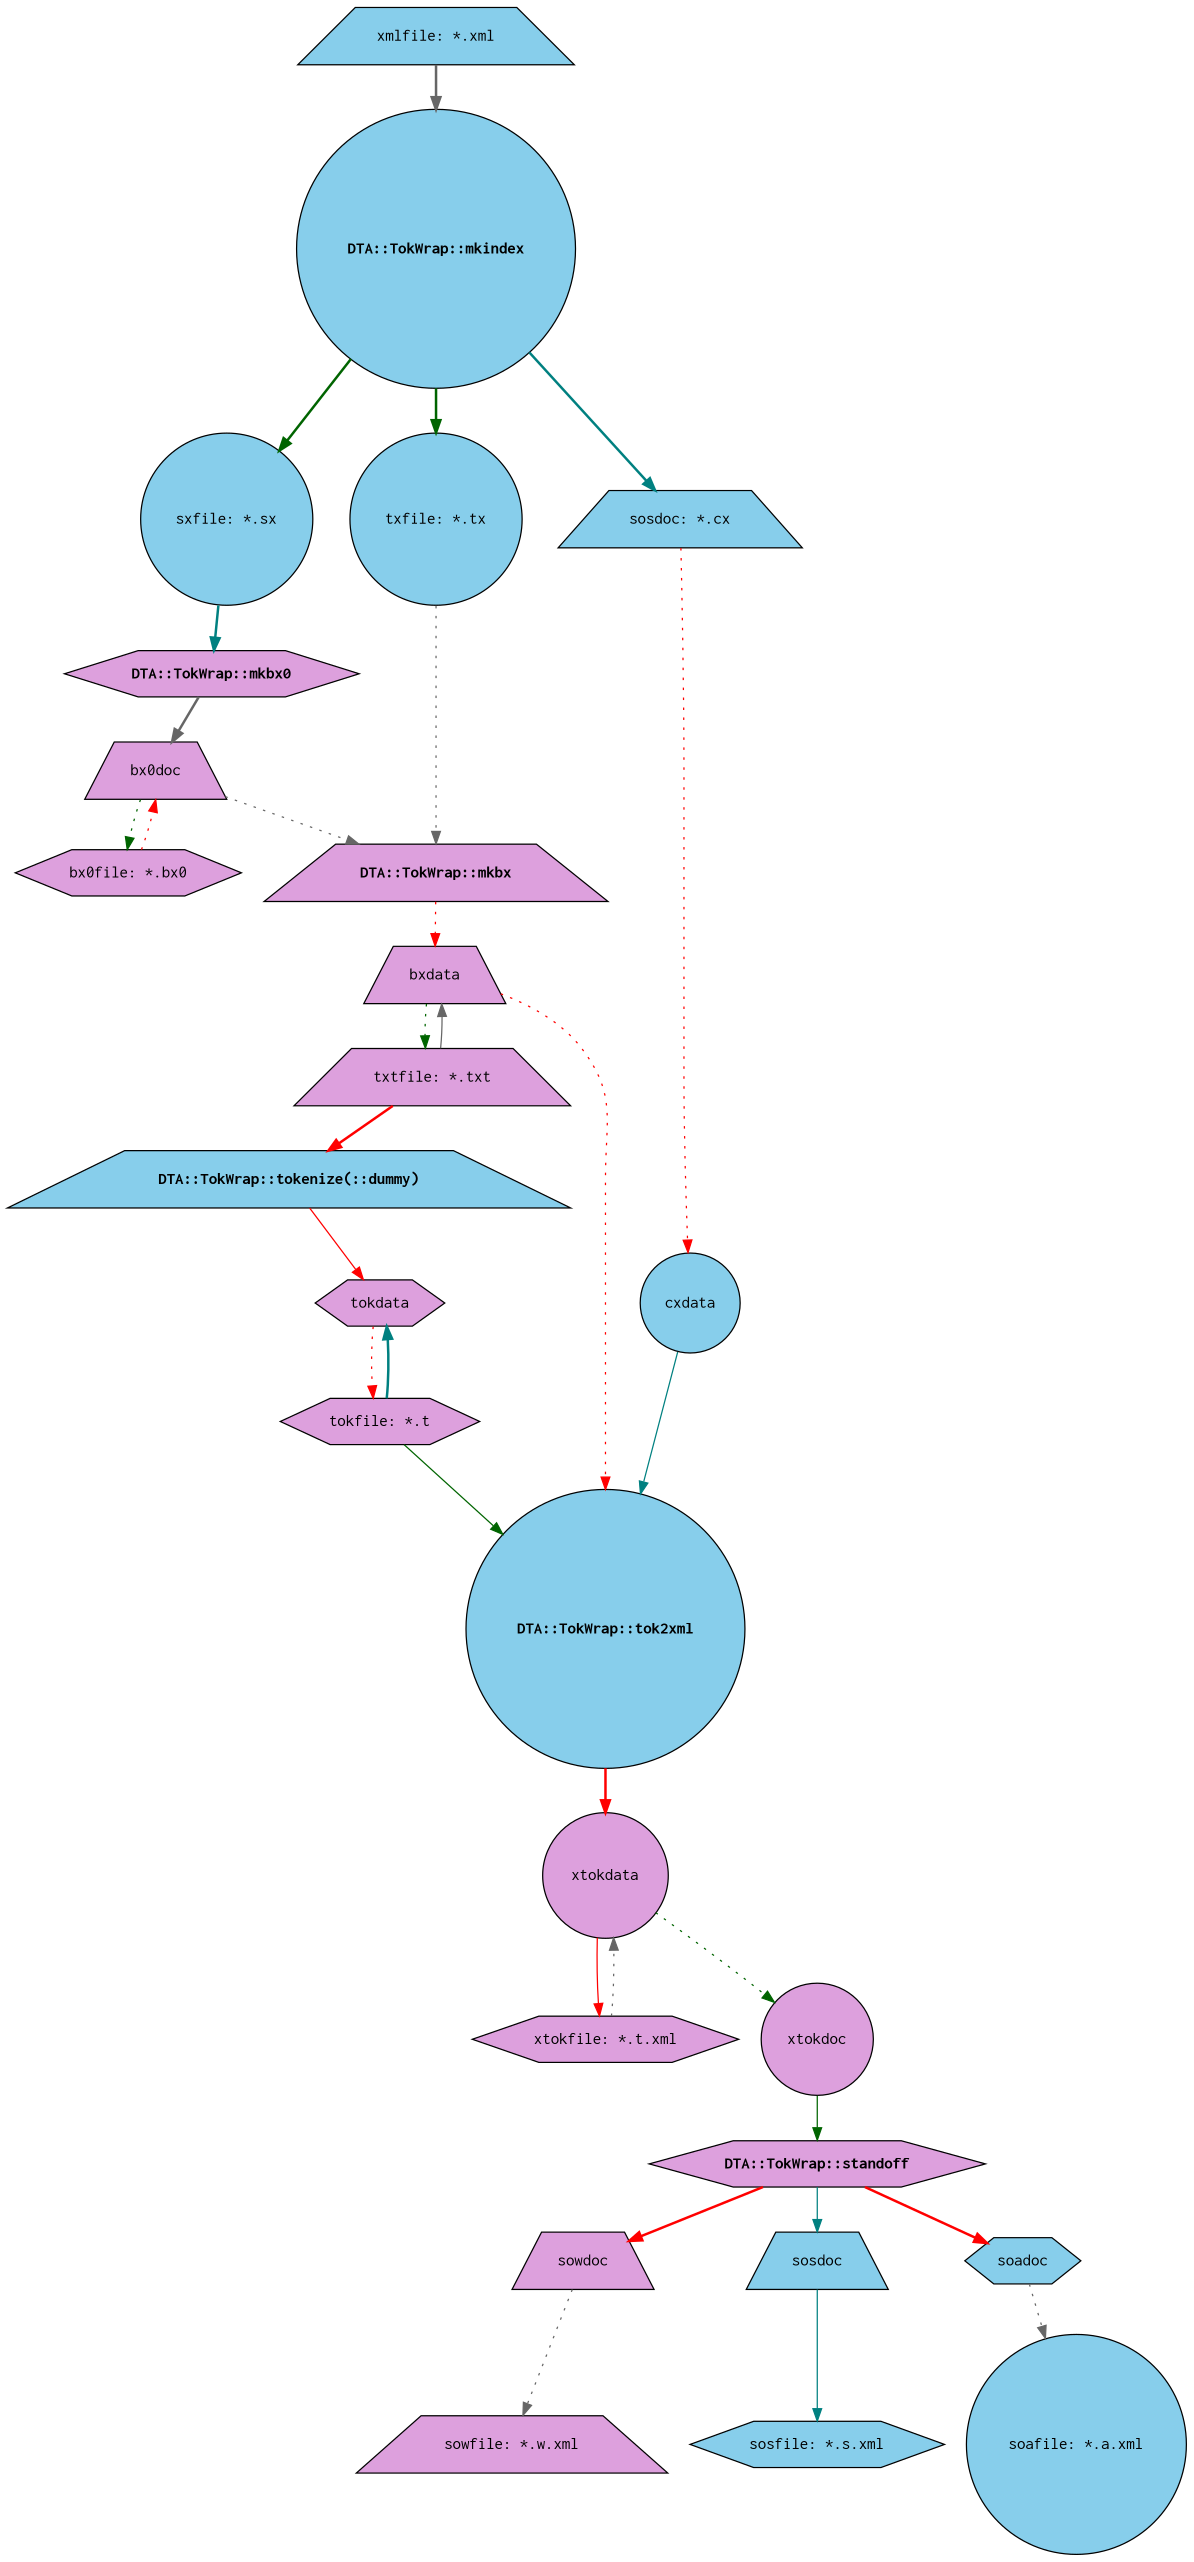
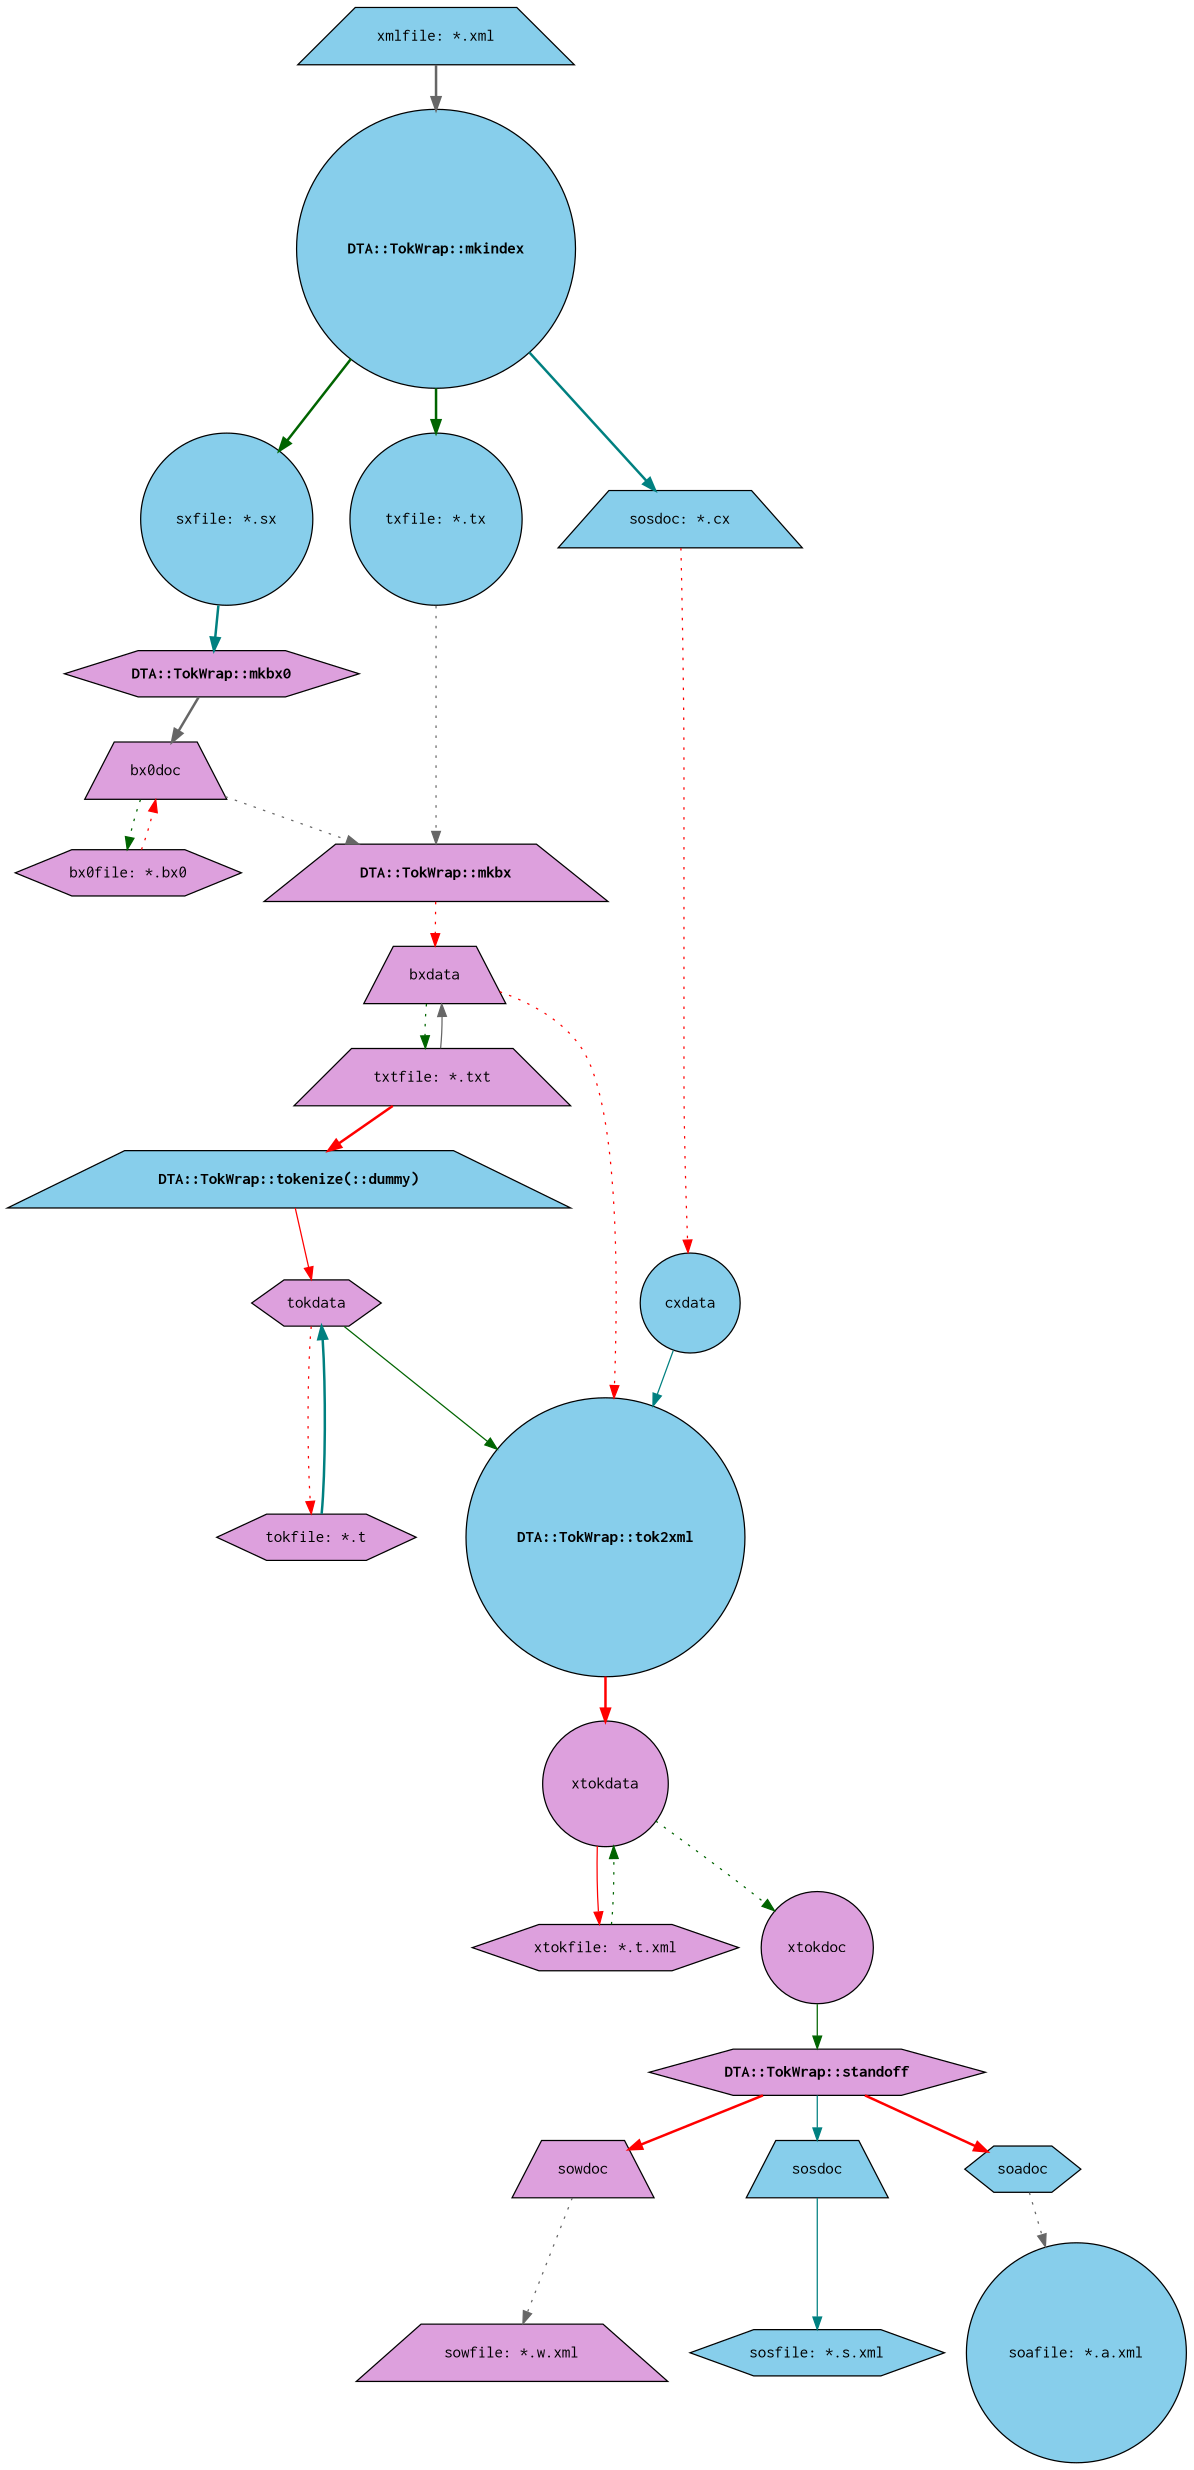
(449, 1485) -> (416, 1384)
(613, 1983) -> (613, 1892)
